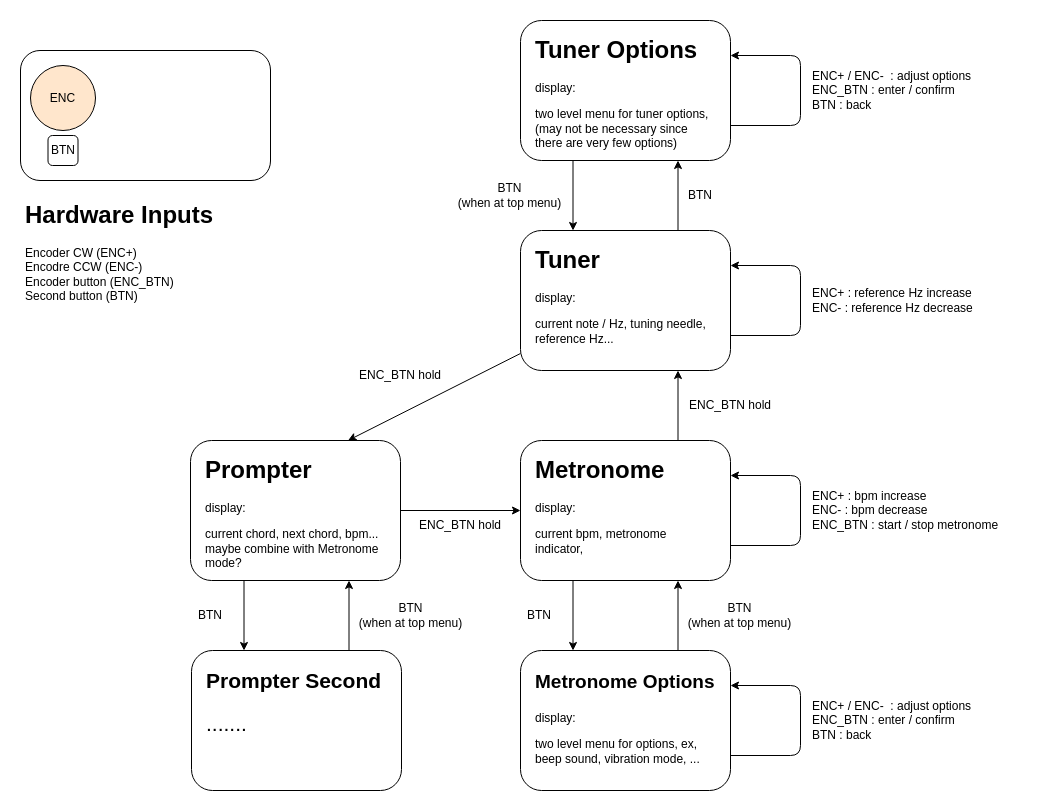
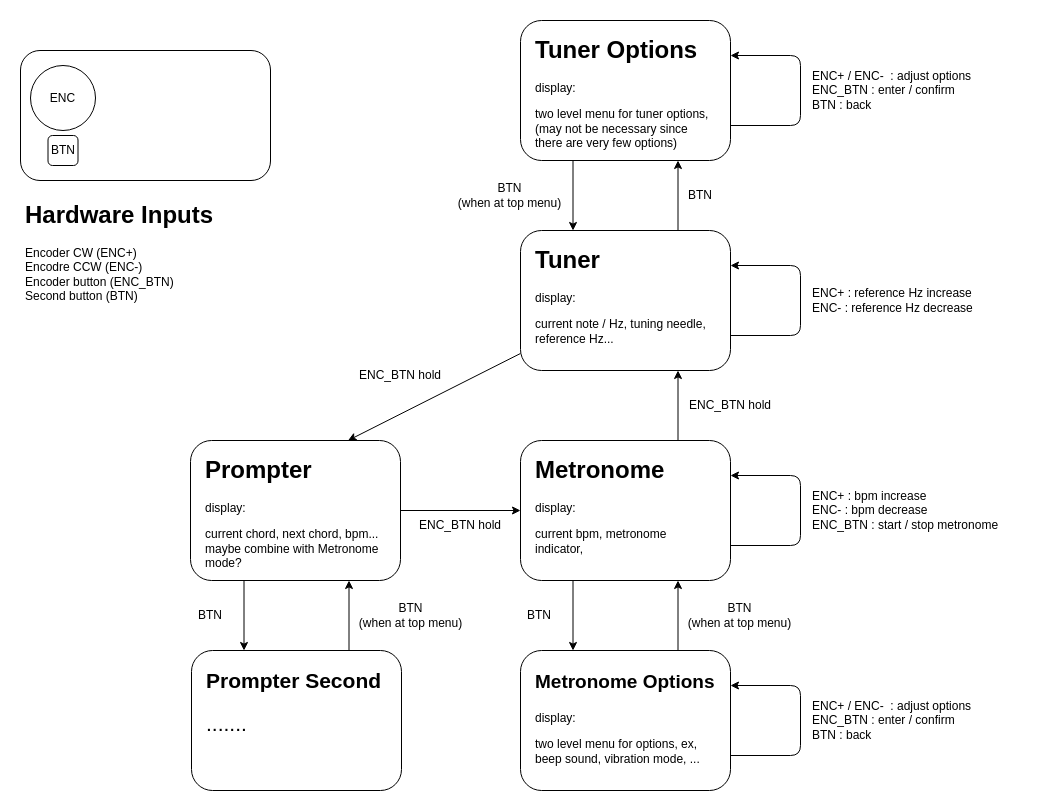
(63, 98) -> (63, 98)
